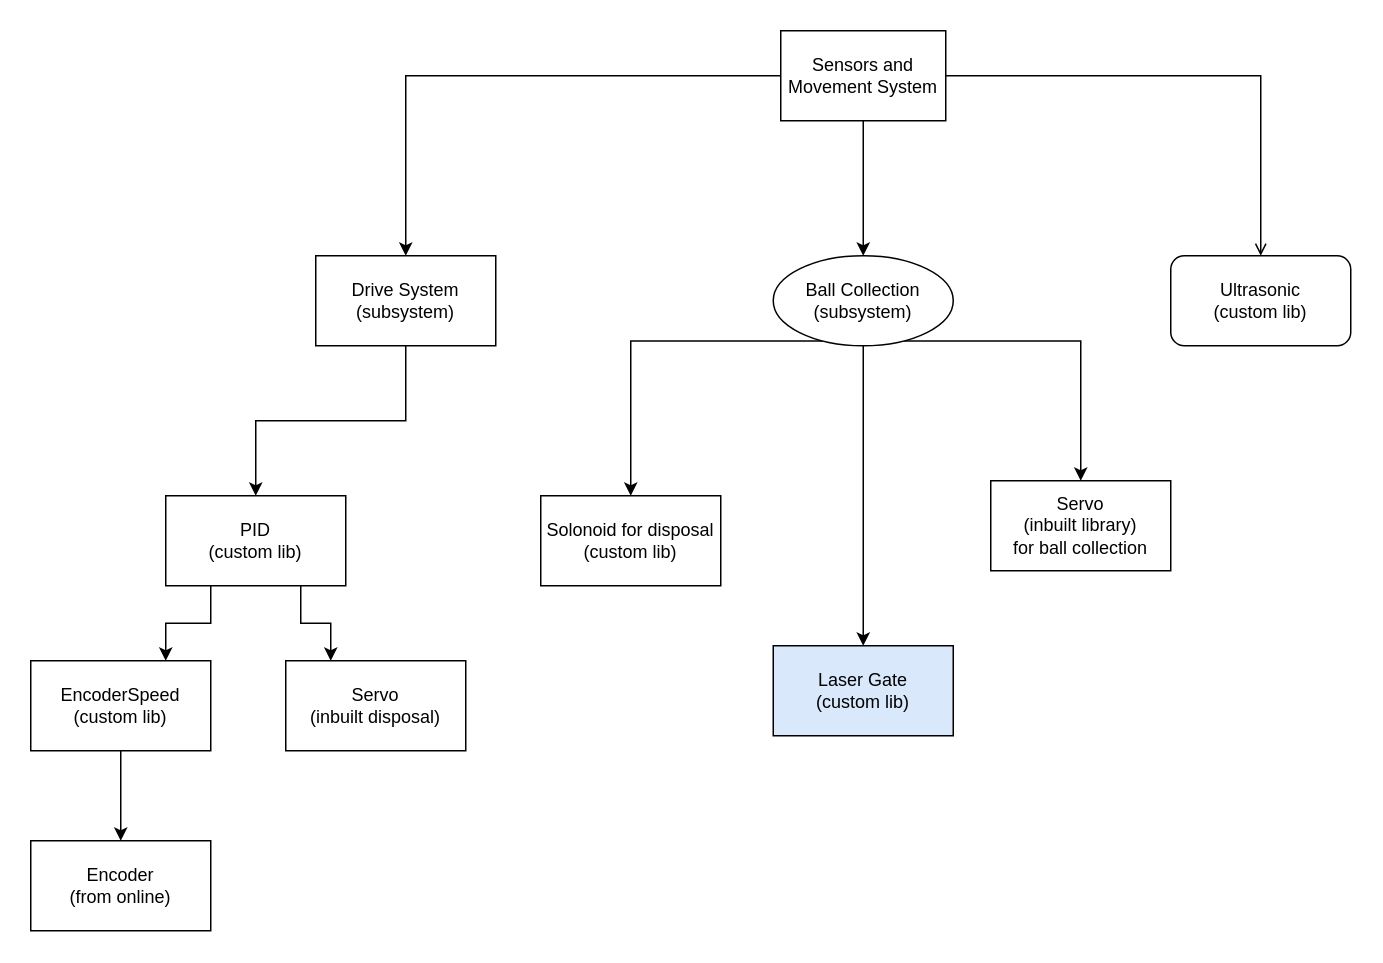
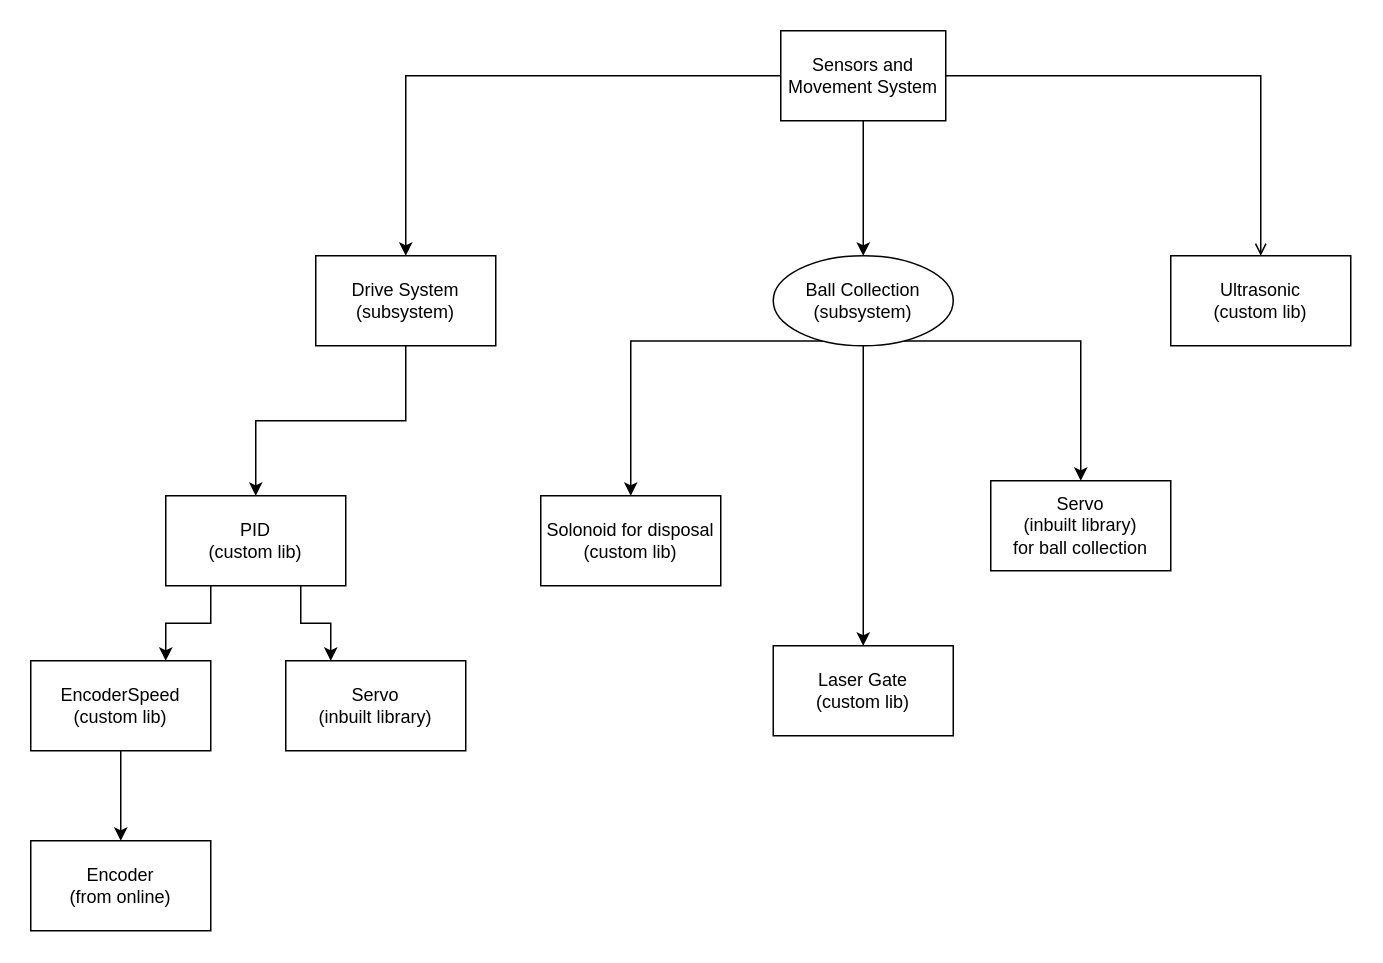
(1261, 301) -> (1261, 301)
(863, 691) -> (863, 691)
(376, 706) -> (376, 706)
